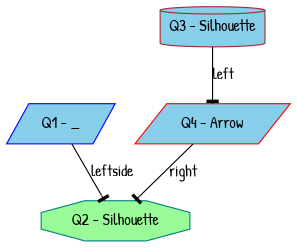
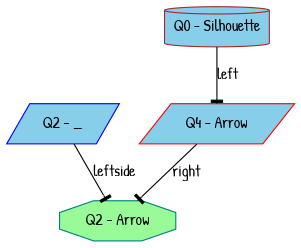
(213, 27) -> (217, 27)
(61, 124) -> (63, 124)
(116, 221) -> (118, 221)
